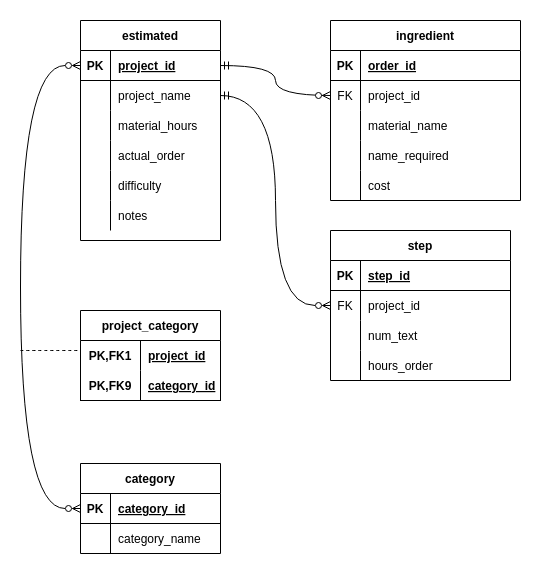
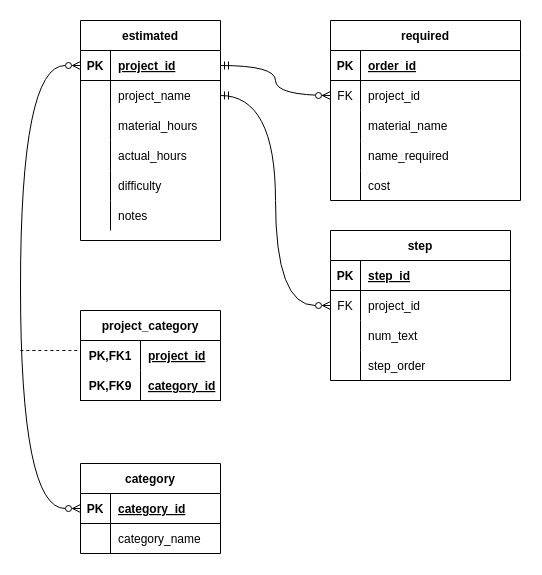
(425, 36) -> (425, 36)
(157, 156) -> (157, 156)
(405, 366) -> (402, 366)
